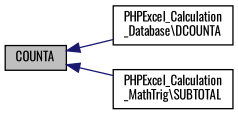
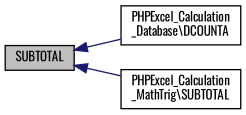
(36, 58) -> (40, 58)
